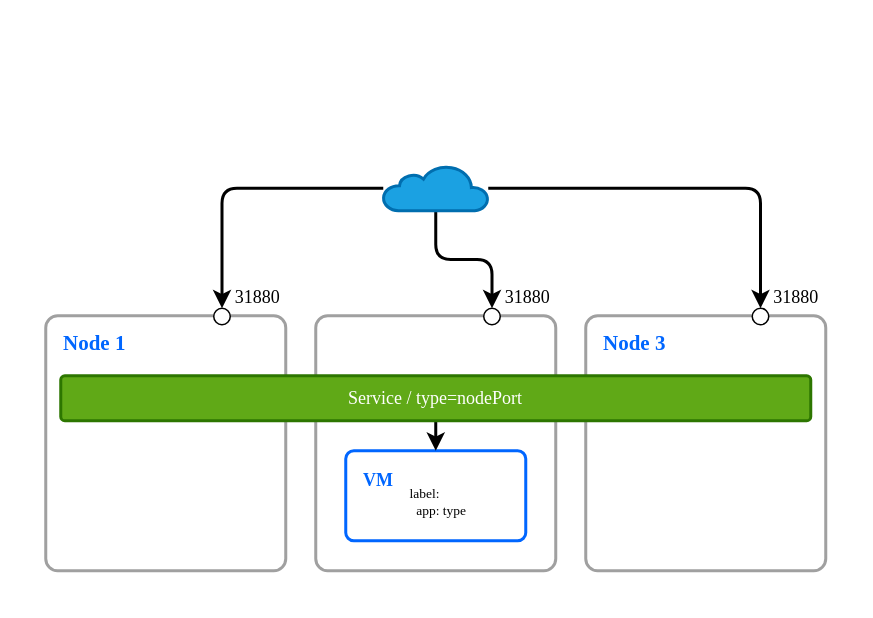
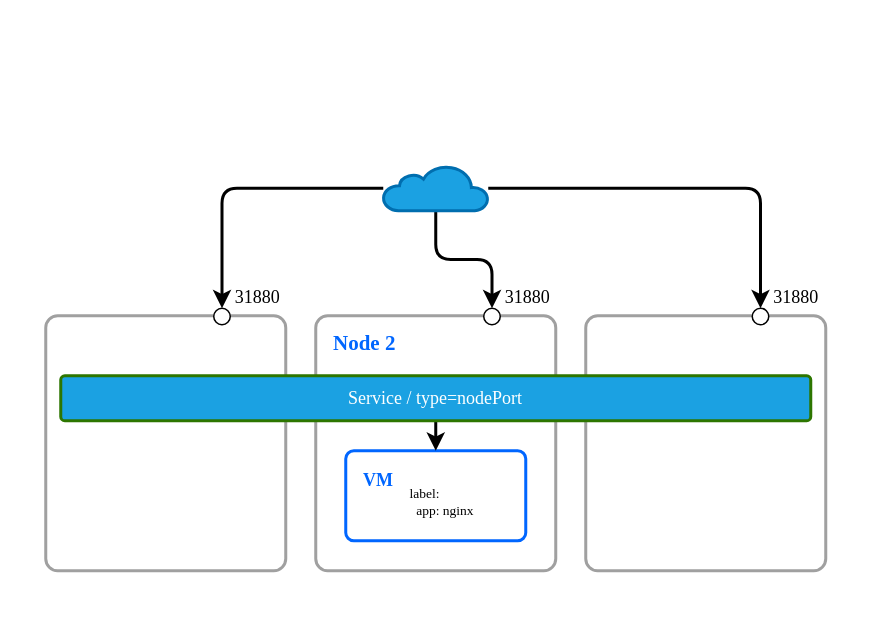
(106, 344) -> none
none -> (376, 344)
(646, 344) -> none
(436, 398) -> (436, 398)
(441, 503) -> (443, 503)
